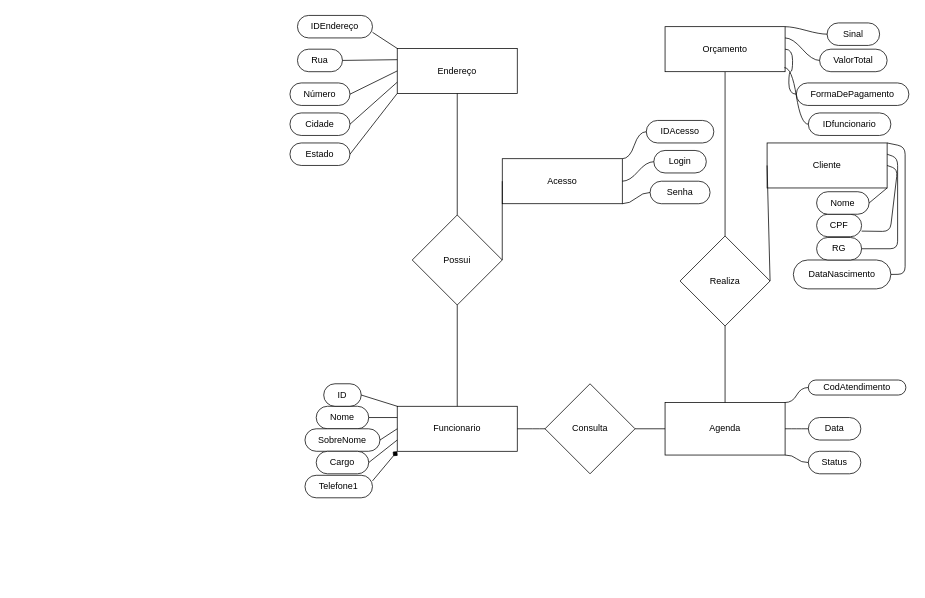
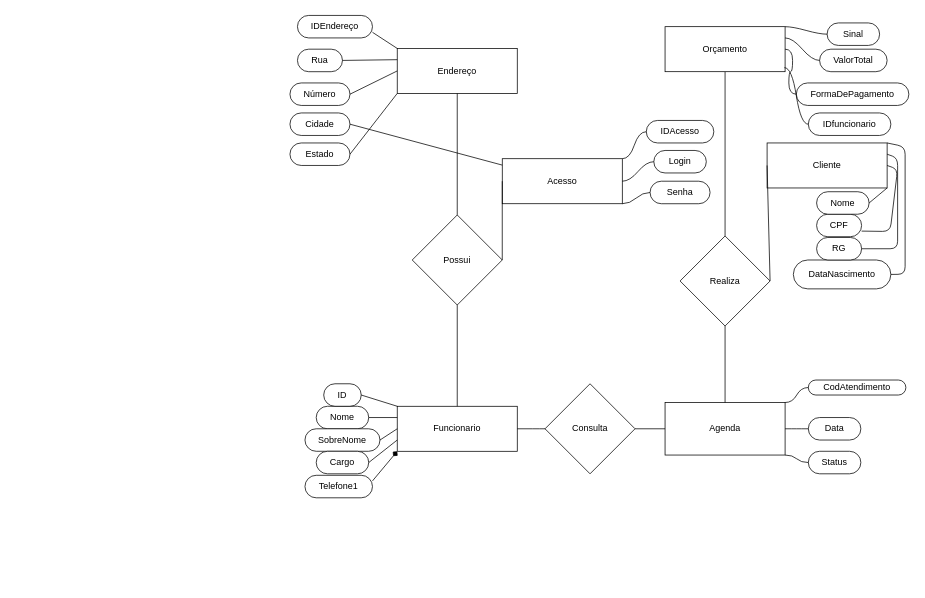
(373, 103) -> (426, 144)
